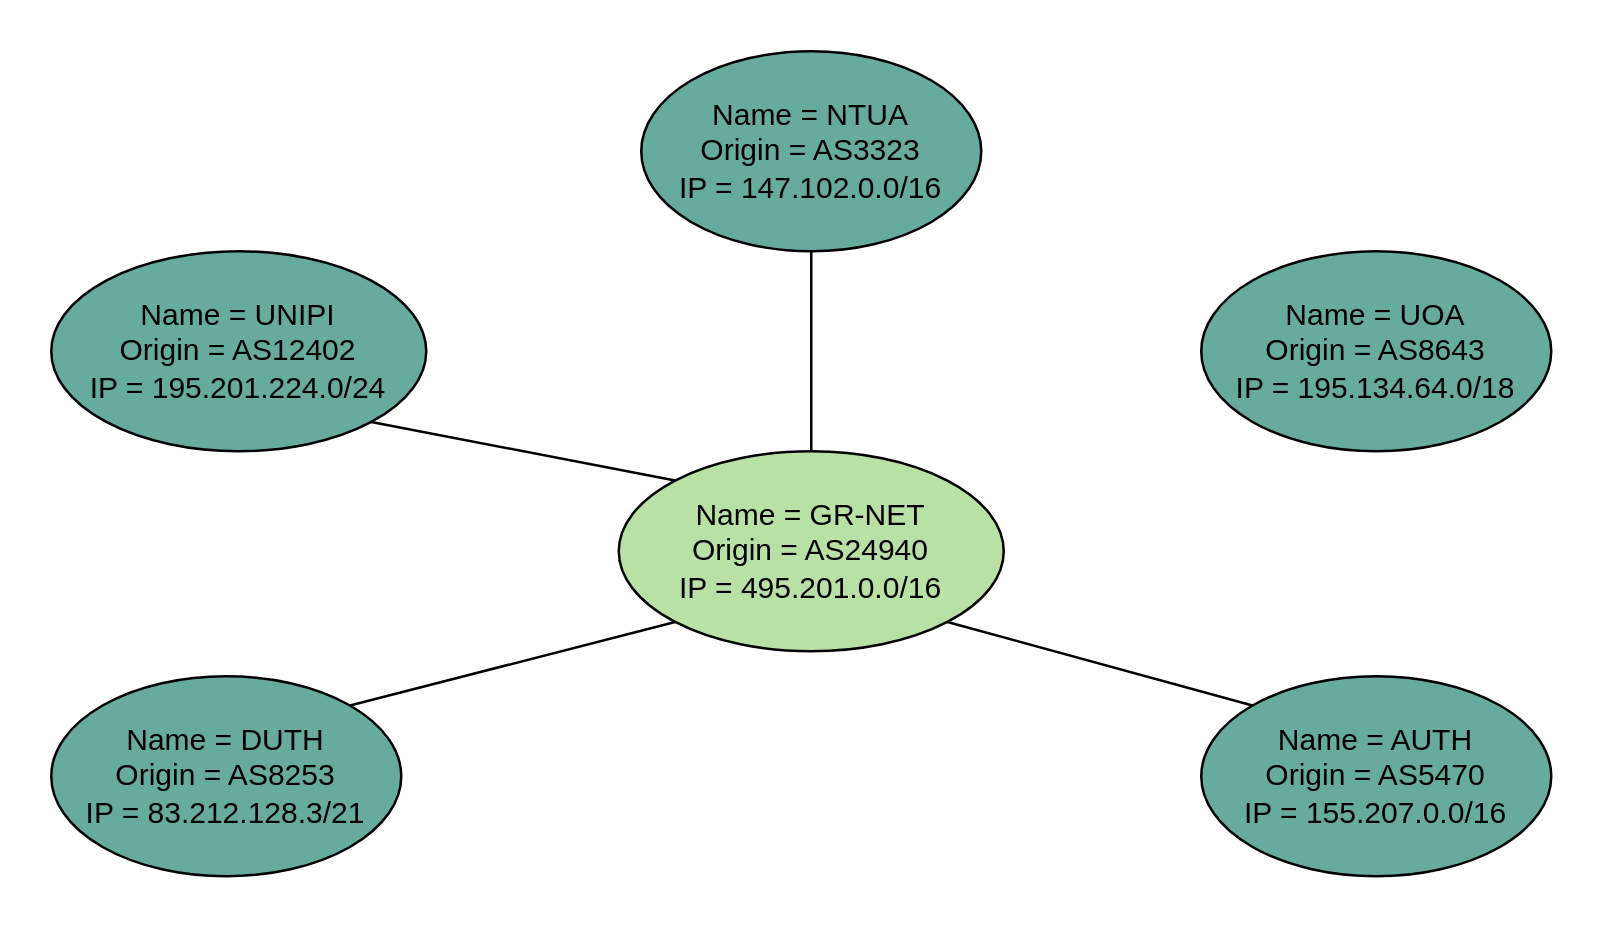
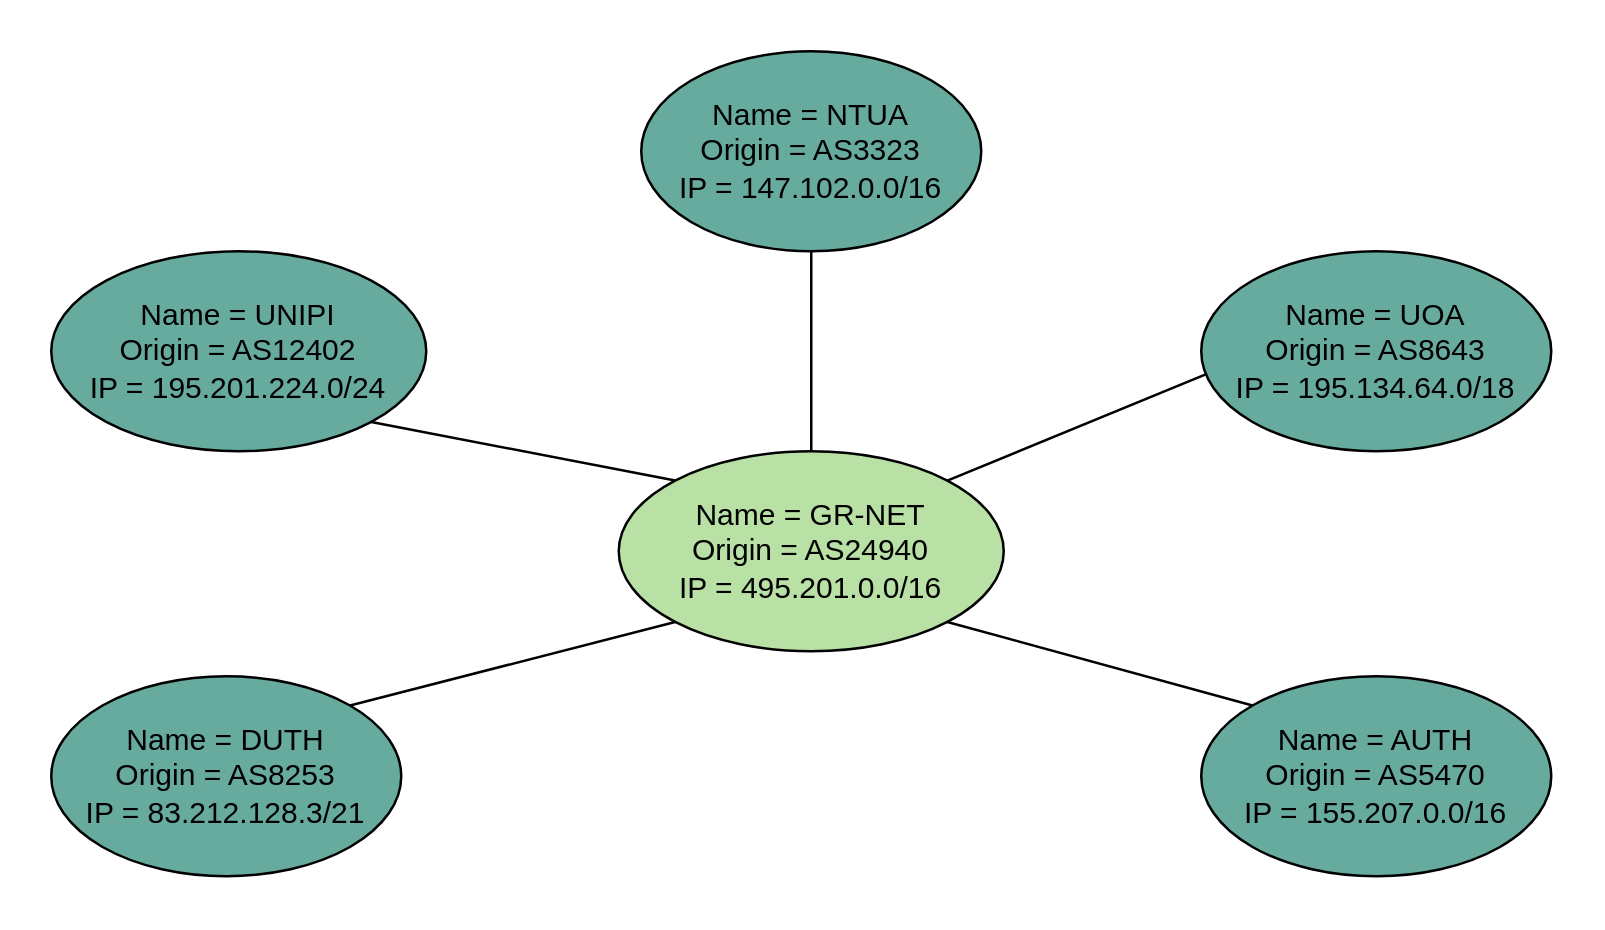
none -> (1076, 428)
